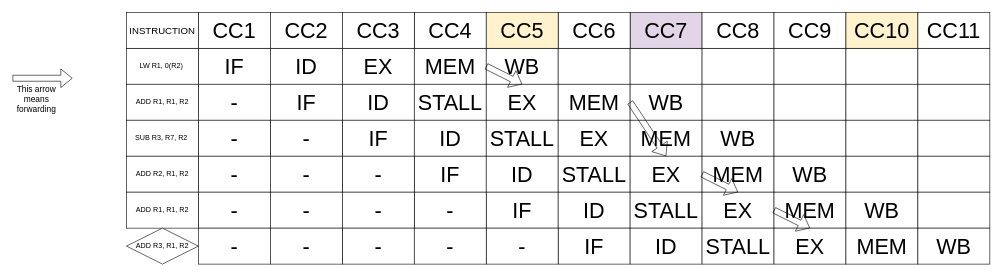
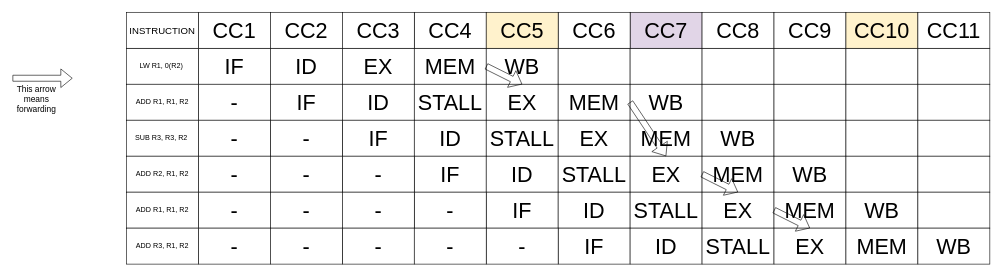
(162, 138) -> (162, 138)
(162, 246) -> (162, 246)
